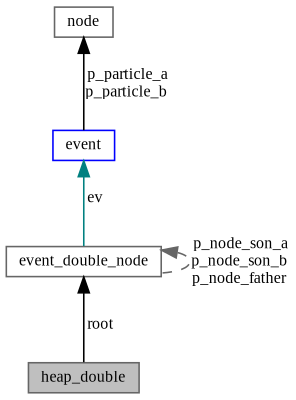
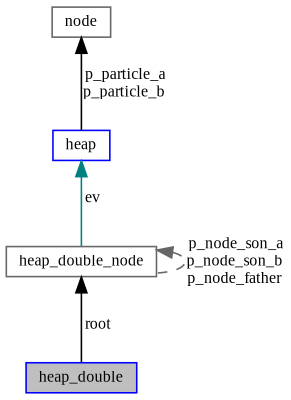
(84, 145) -> (81, 145)
(84, 262) -> (81, 262)
(84, 378) -> (81, 378)
